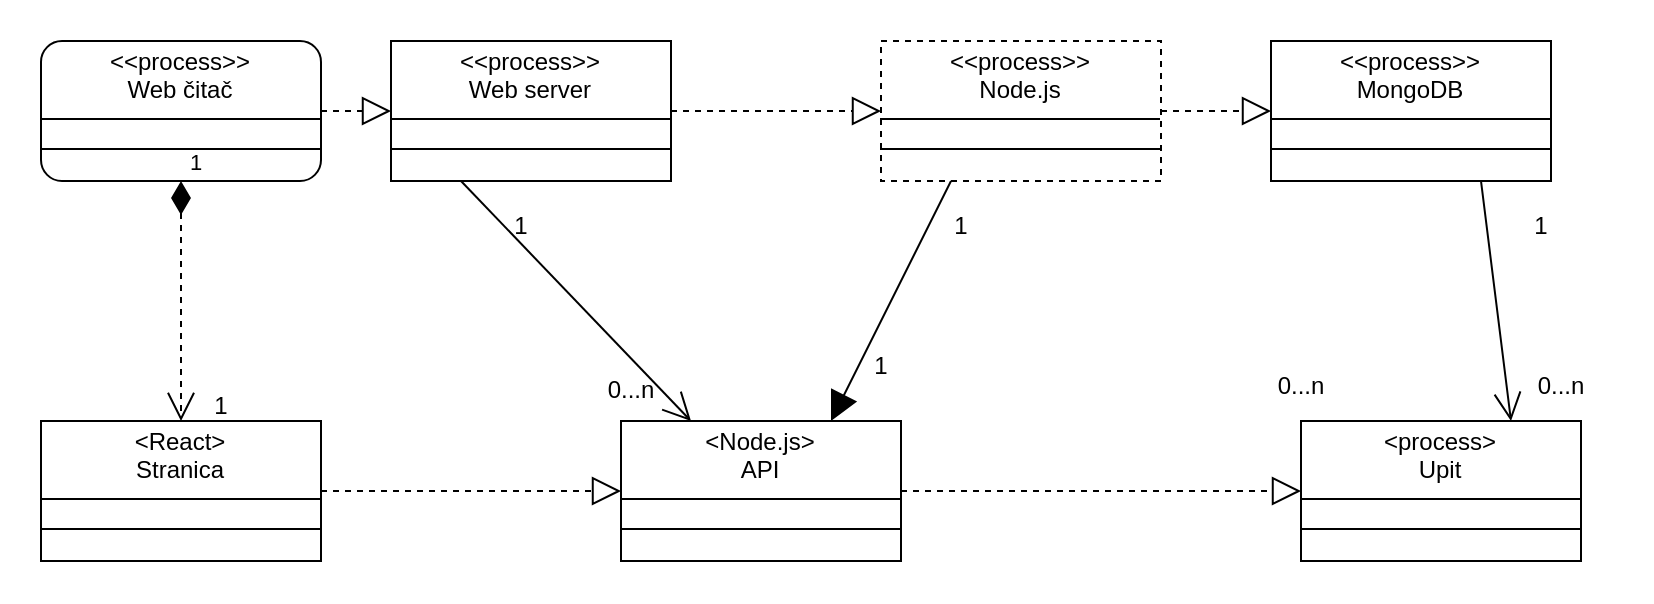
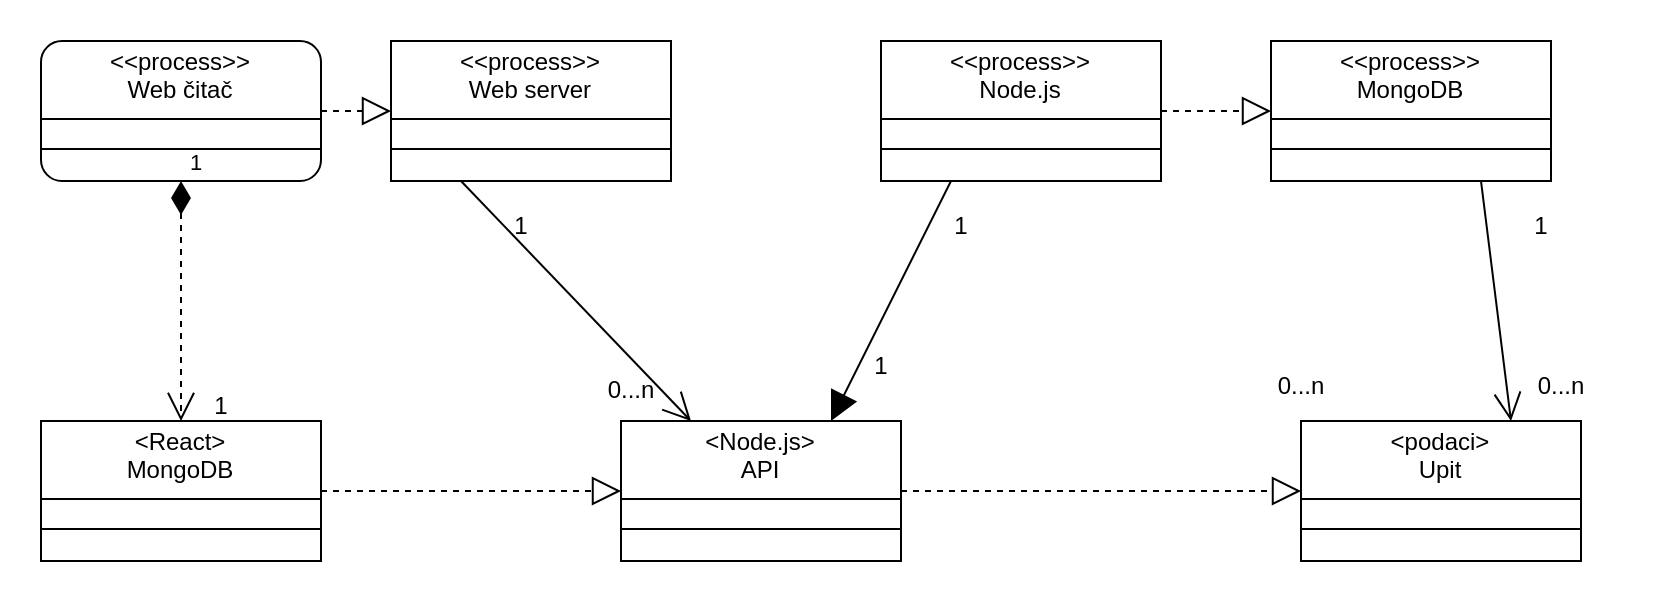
(761, 111) -> none
(1021, 111) -> (1021, 111)
(92, 450) -> (88, 450)
(1361, 450) -> (1352, 450)
